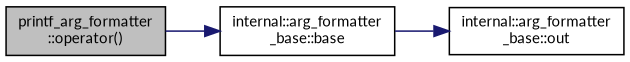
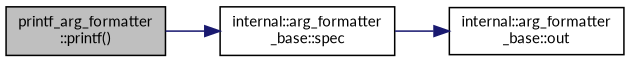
(86, 31) -> (86, 31)
(307, 31) -> (307, 31)
